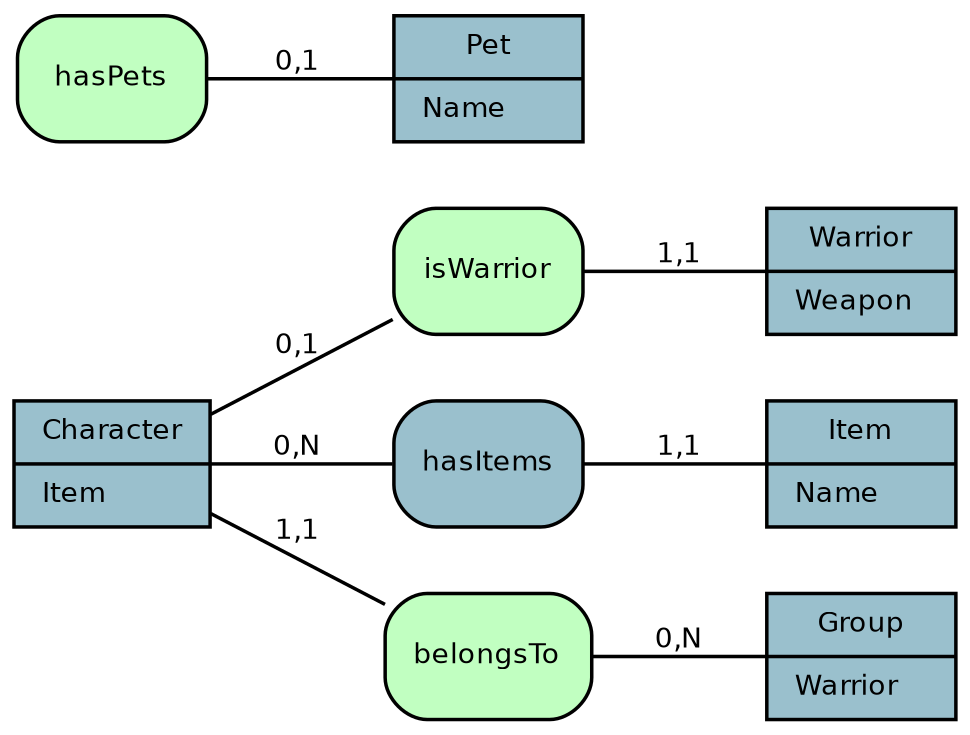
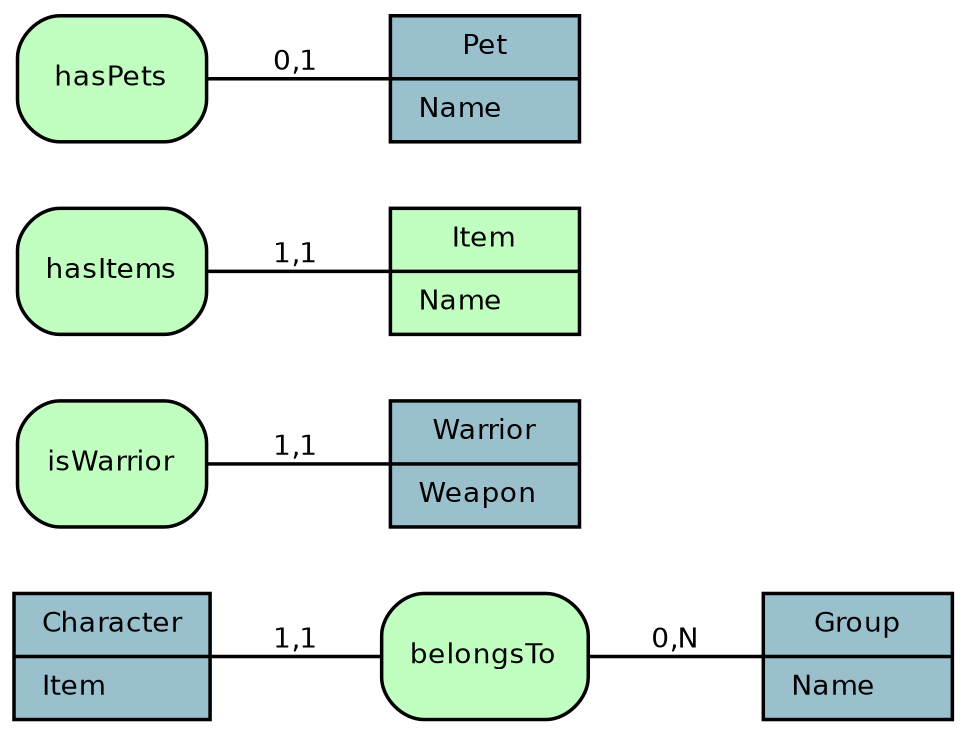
(302, 367) -> none
(302, 464) -> none
(488, 464) -> (112, 271)
(861, 464) -> (485, 271)
(847, 686) -> (835, 686)
